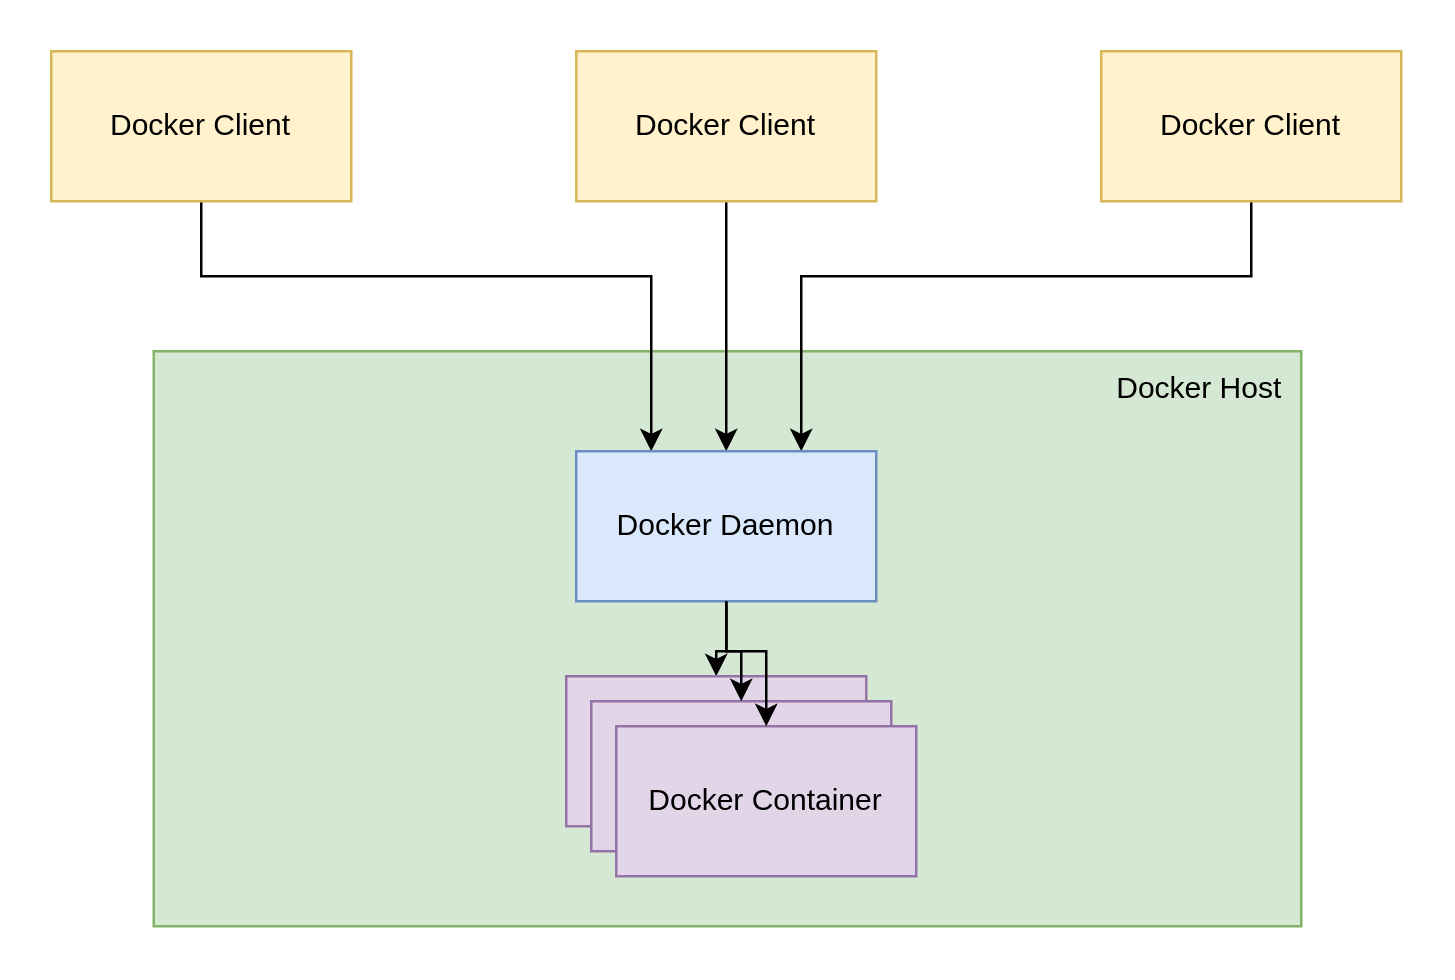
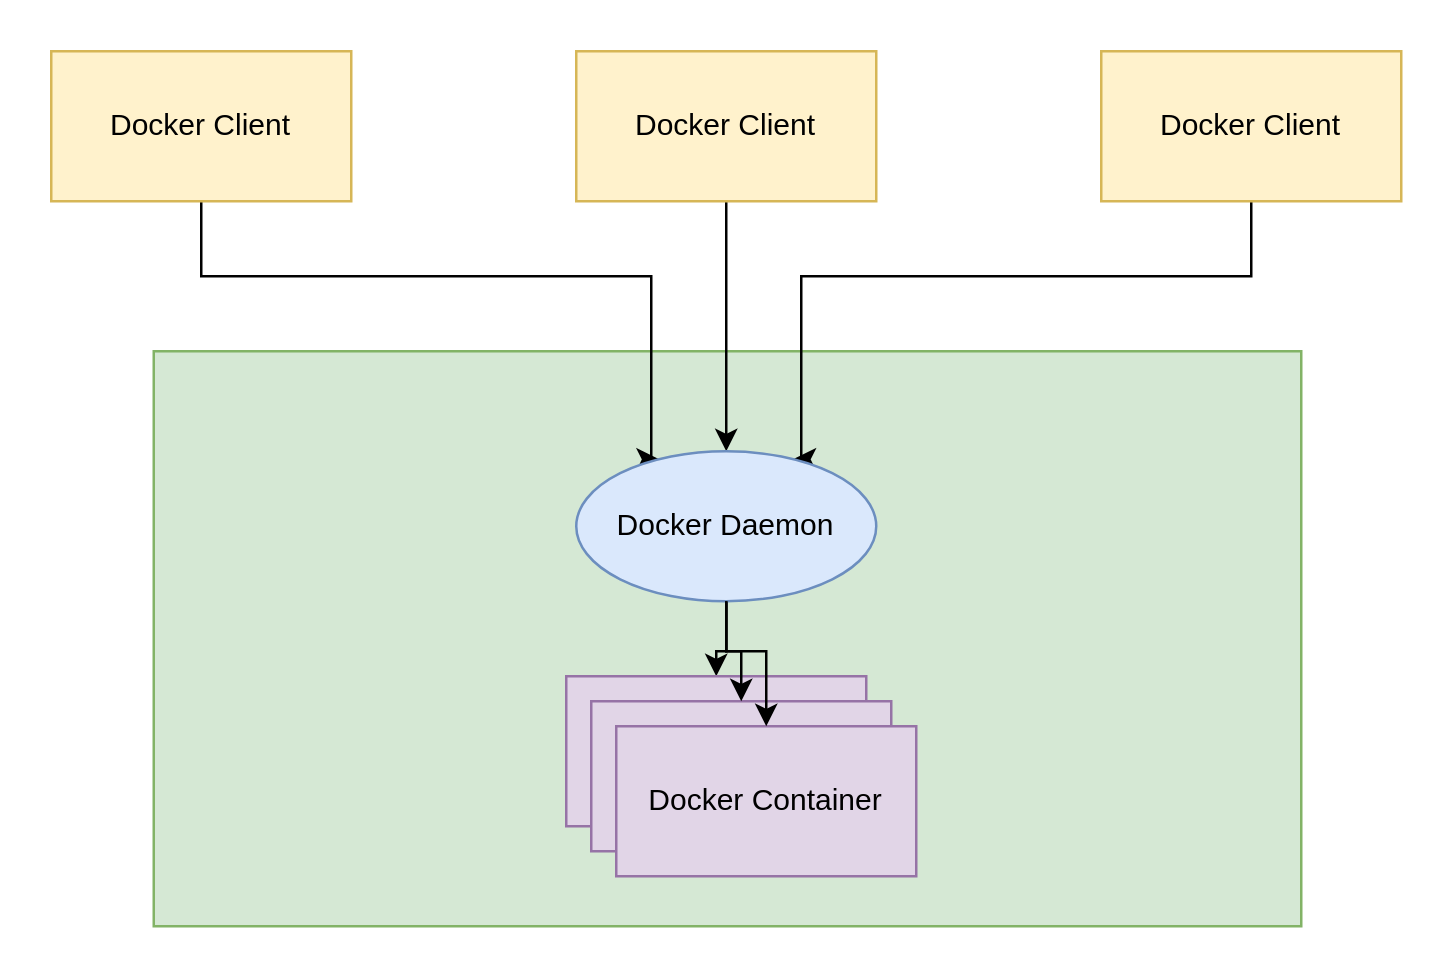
(1200, 389) -> none
(726, 526) -> (726, 526)
